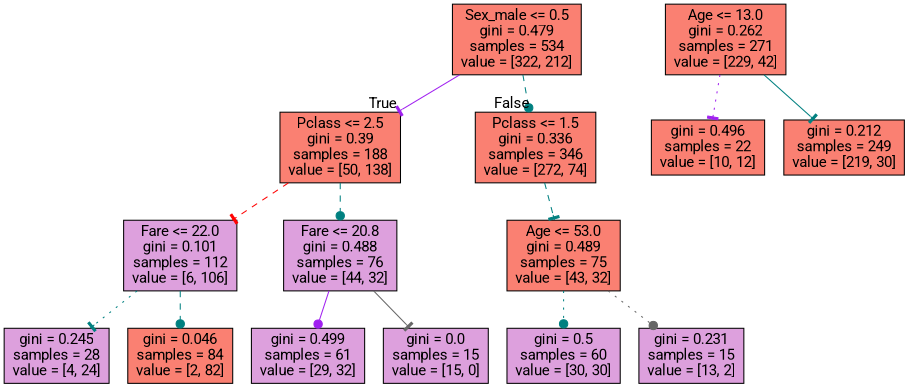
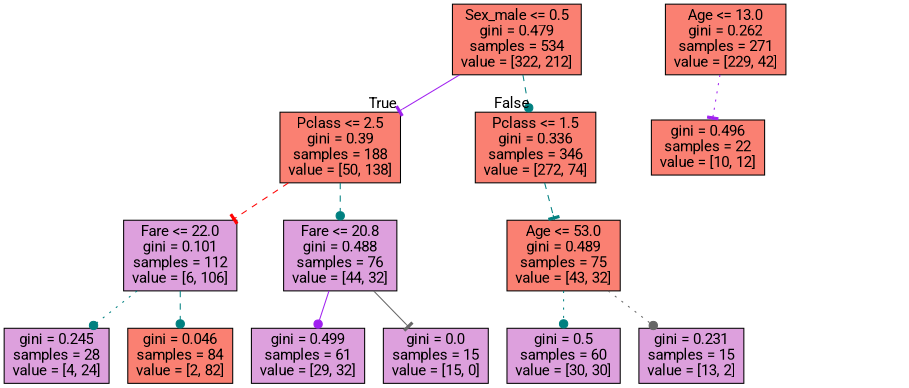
(844, 148) -> none
(116, 308) -> (116, 308)
